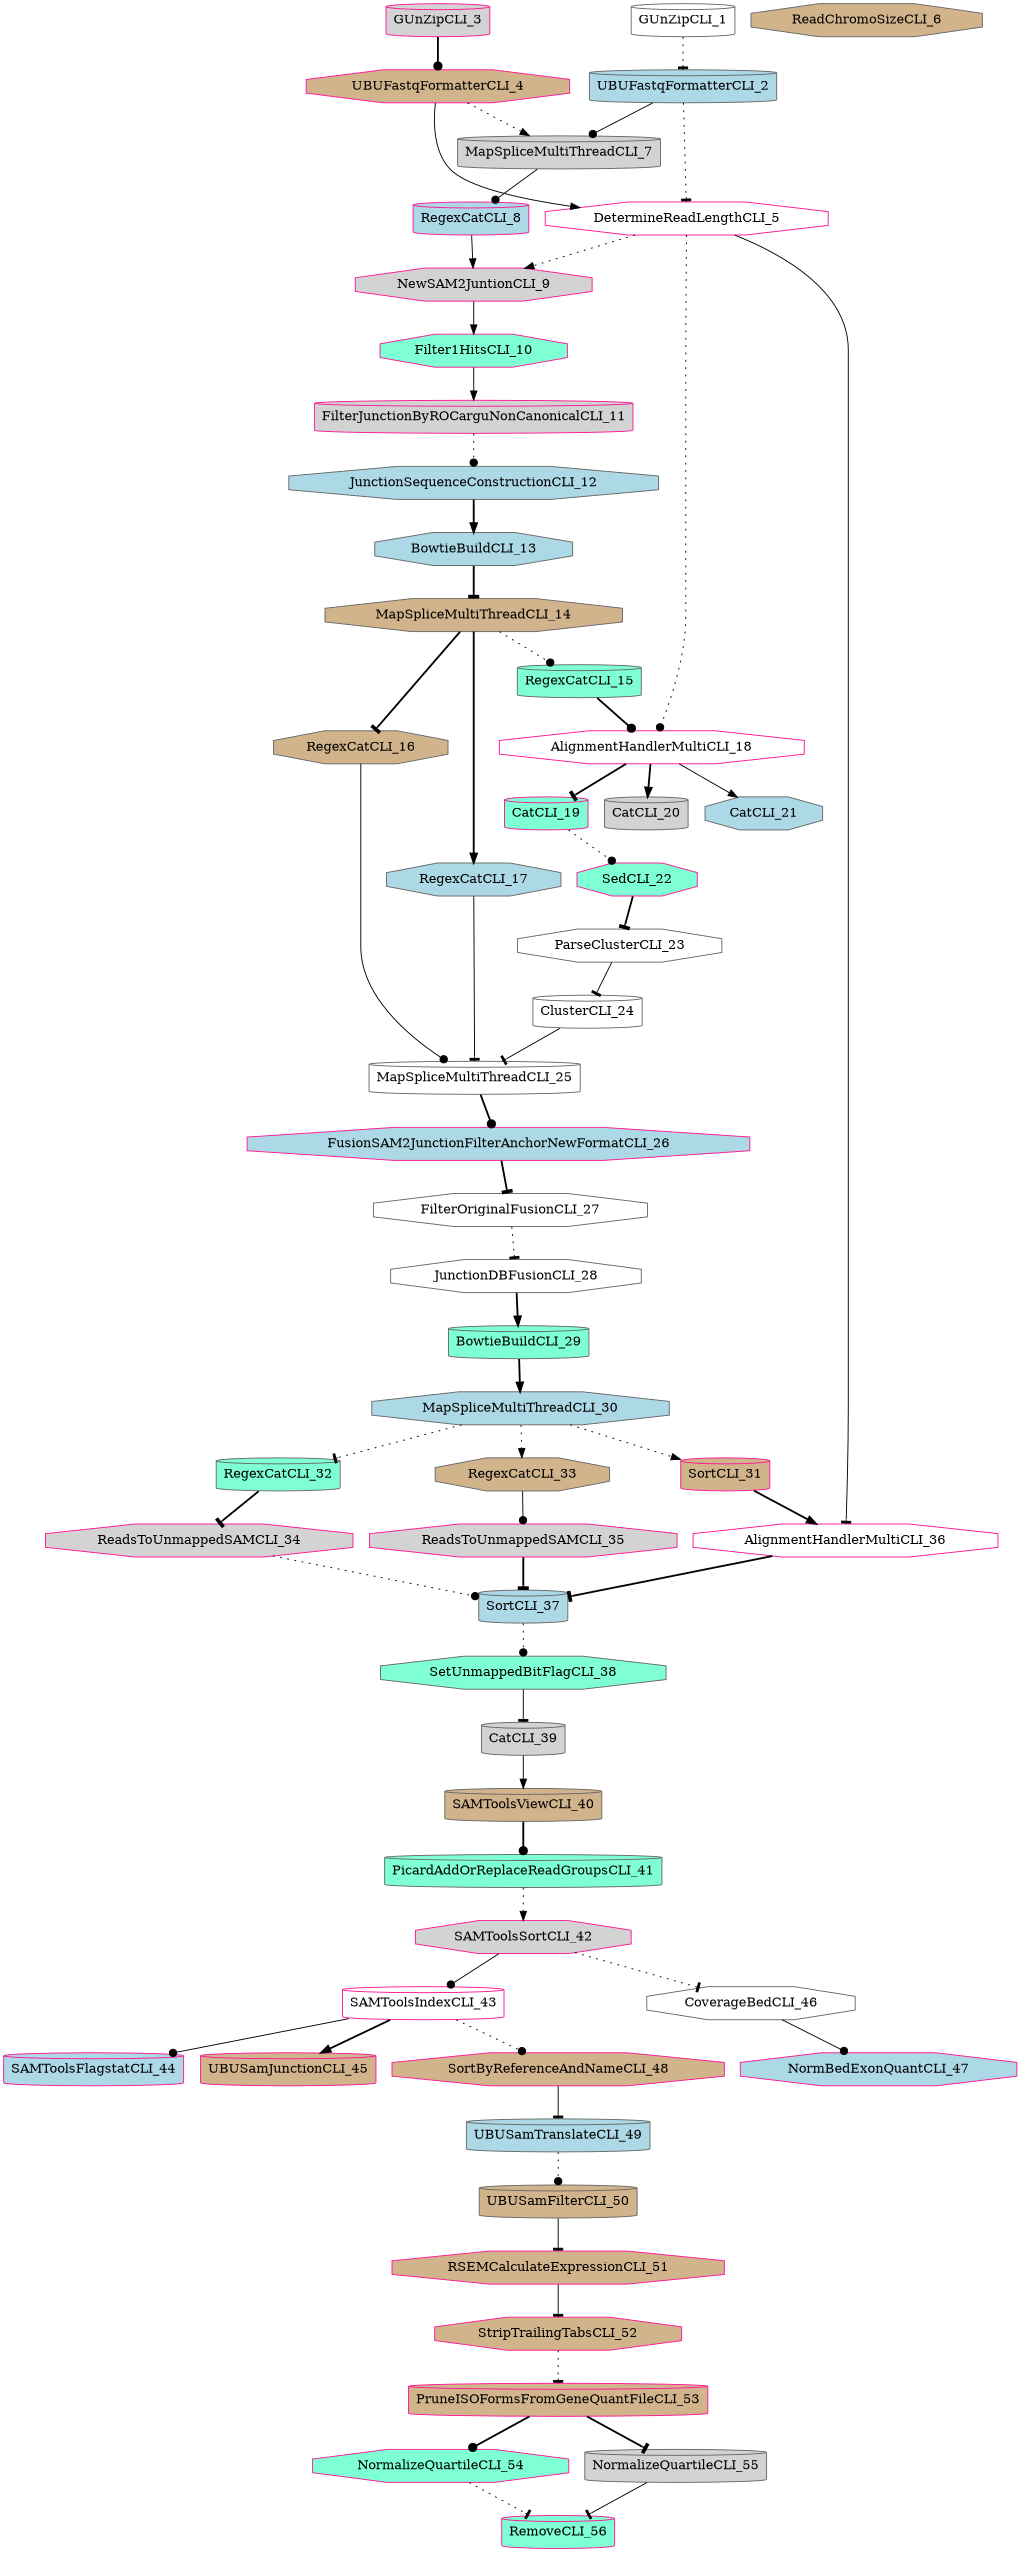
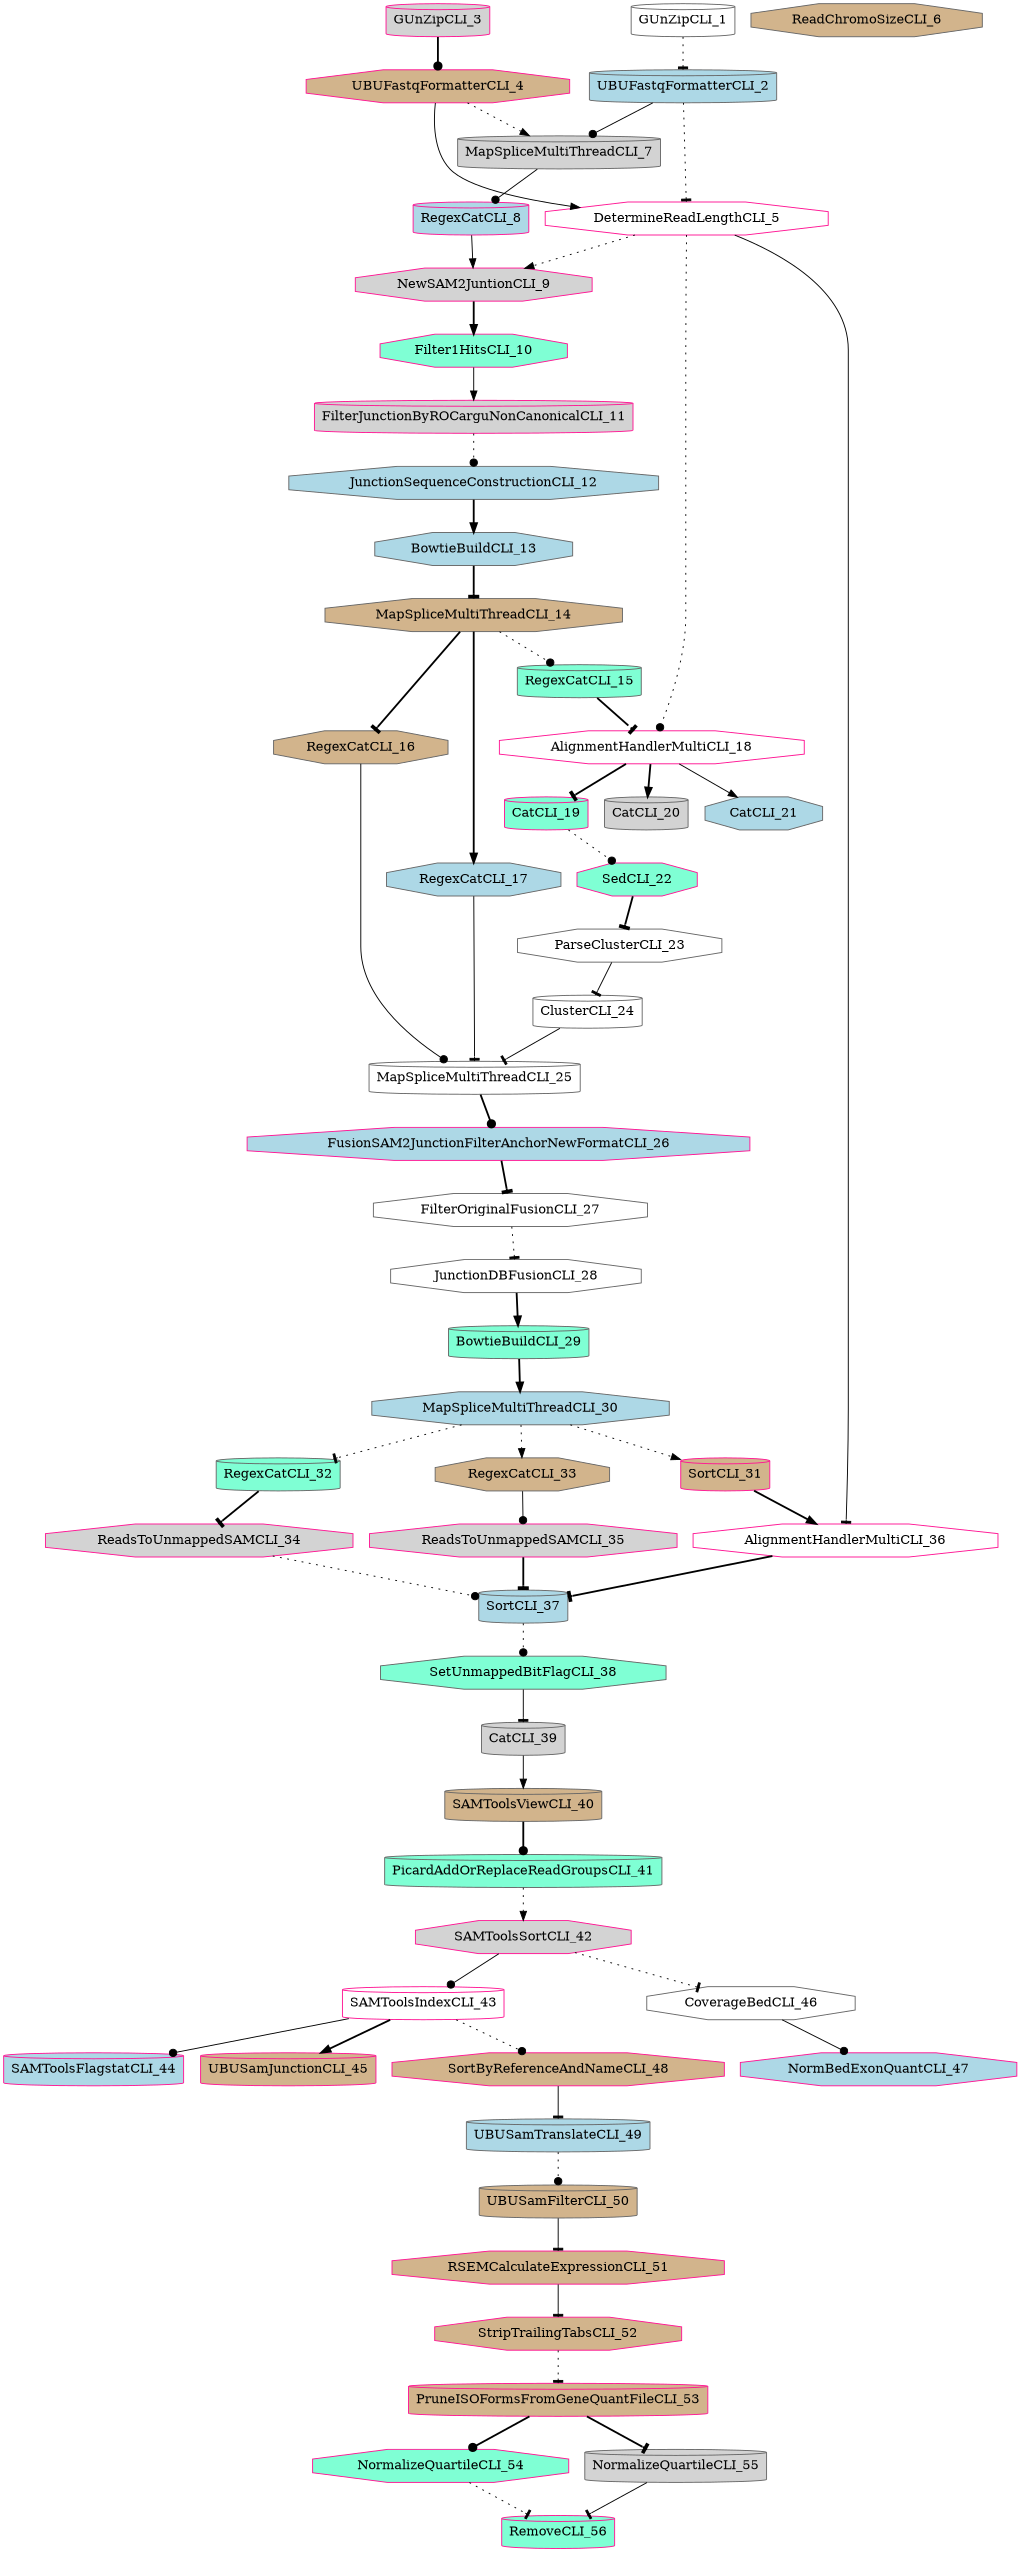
(474, 313) -> (474, 313)
(613, 712) -> (613, 712)
